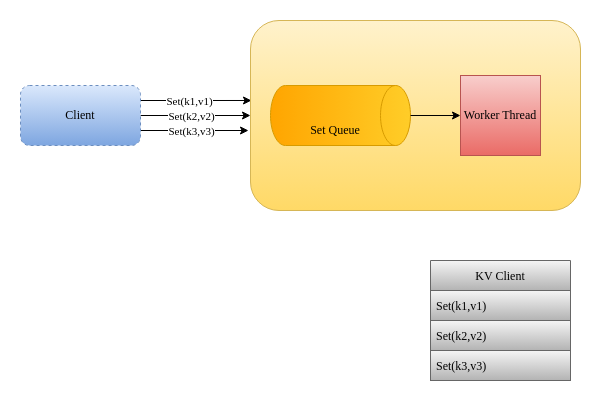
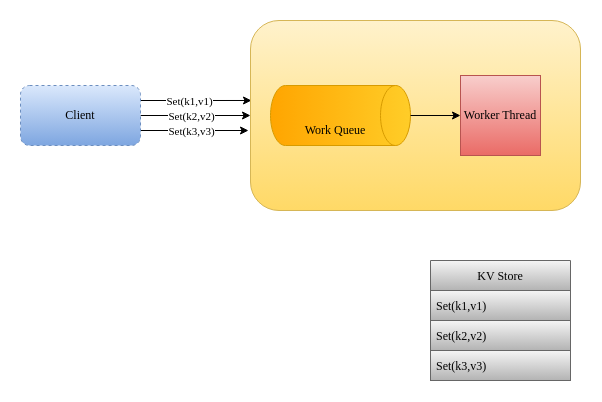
(336, 131) -> (336, 131)
(500, 276) -> (500, 276)
